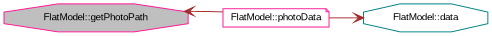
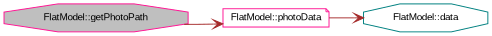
(208, 12) -> (199, 24)
